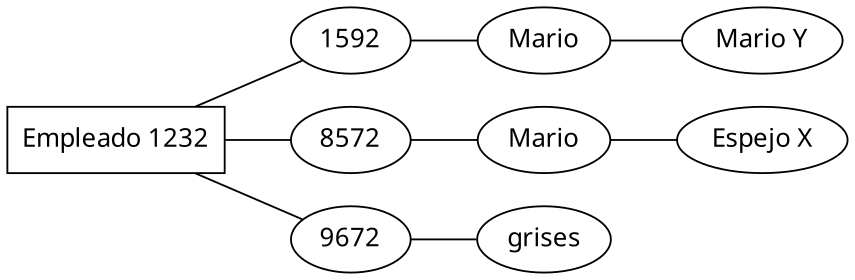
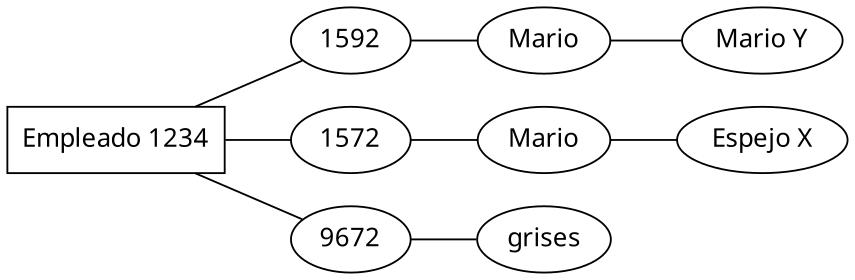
(116, 140) -> (116, 140)
(351, 140) -> (351, 140)
